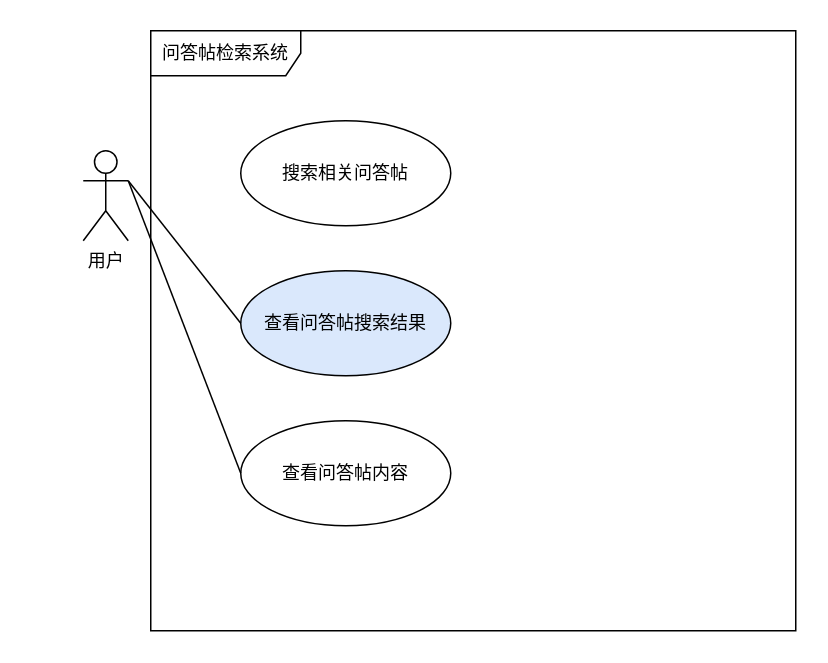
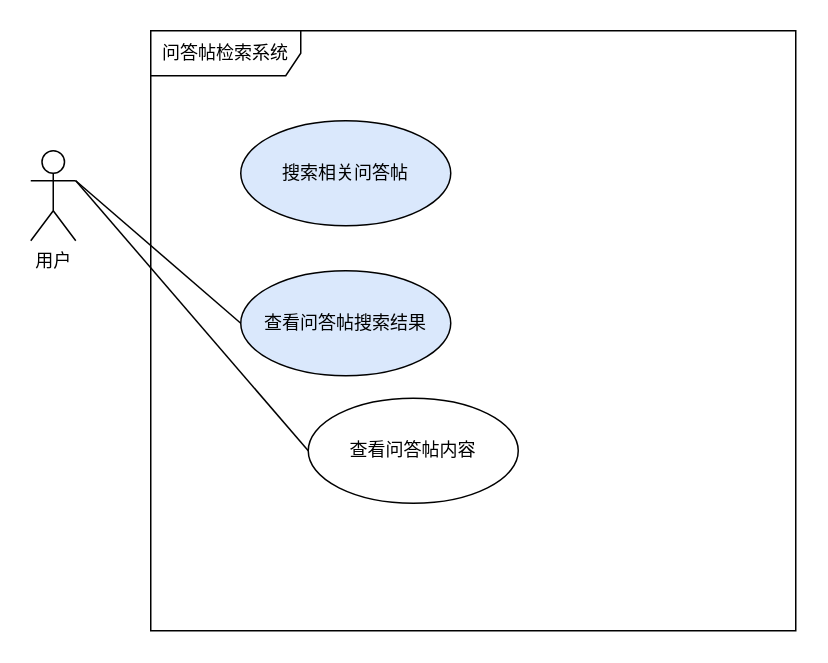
(346, 173) -> (346, 173)
(106, 196) -> (53, 196)
(346, 473) -> (413, 451)
